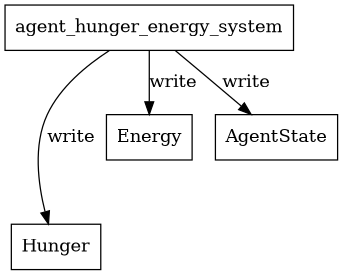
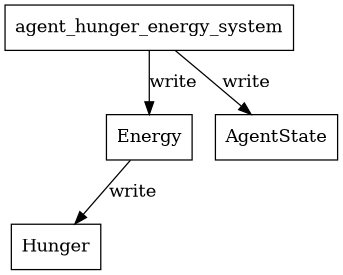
(46, 119) -> (107, 187)
